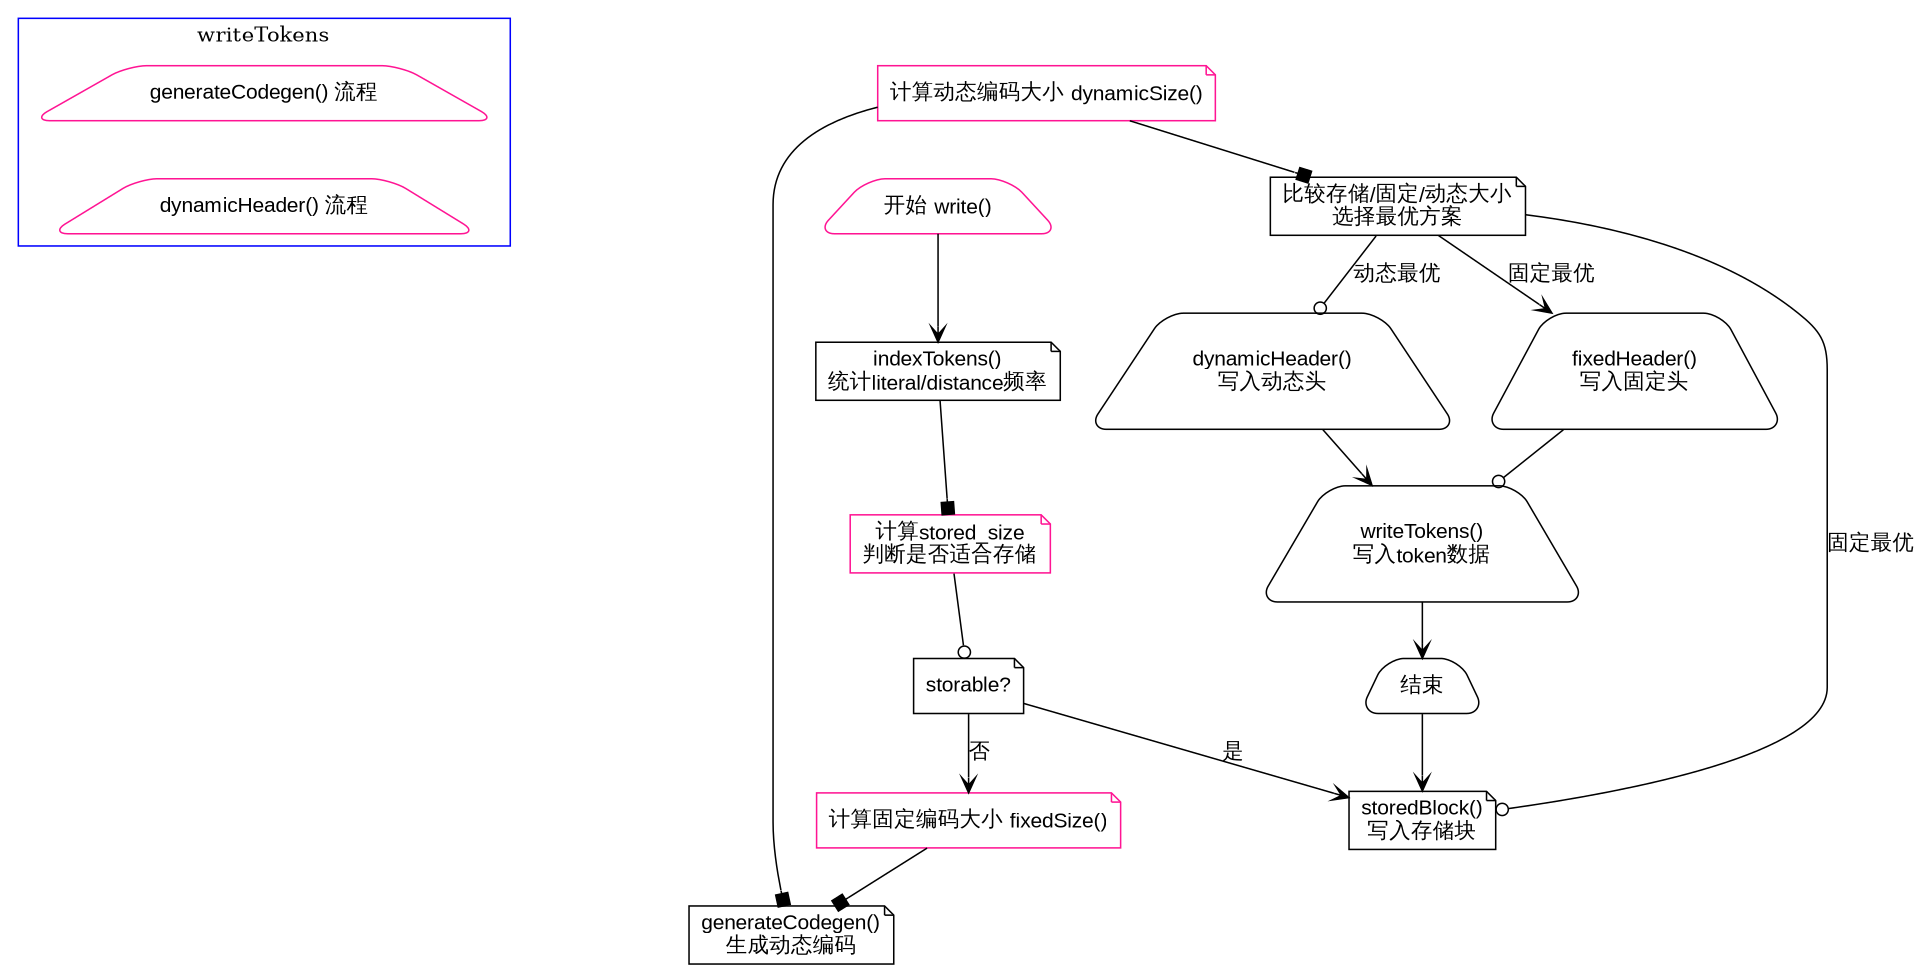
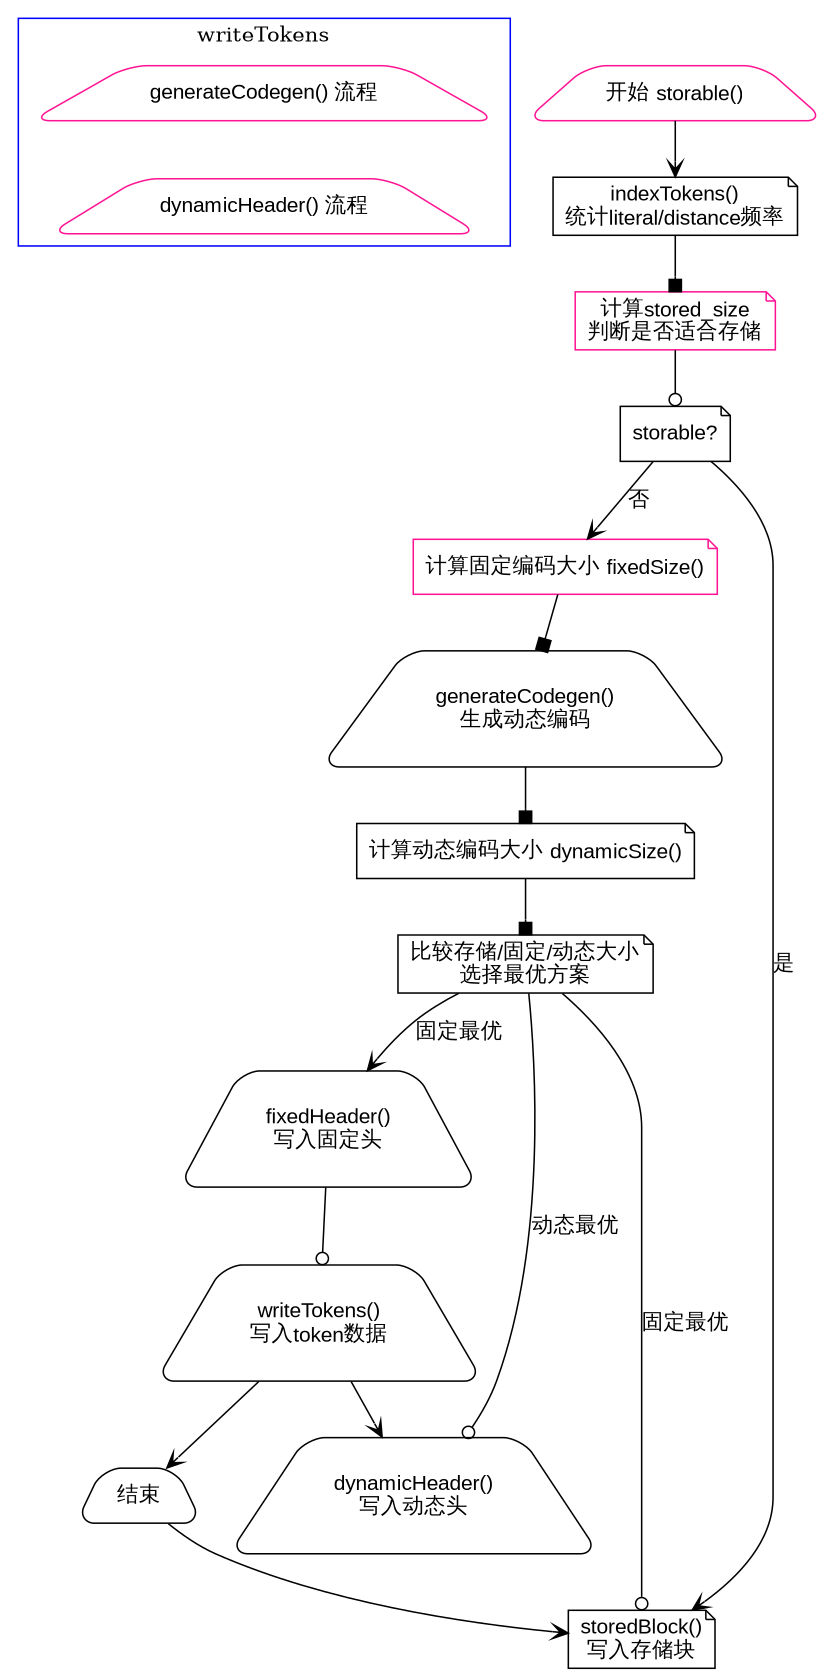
(1047, 93) -> (526, 851)
(938, 206) -> (675, 93)
(1342, 452) -> (363, 1402)
(773, 470) -> (526, 788)
(791, 935) -> (526, 709)
